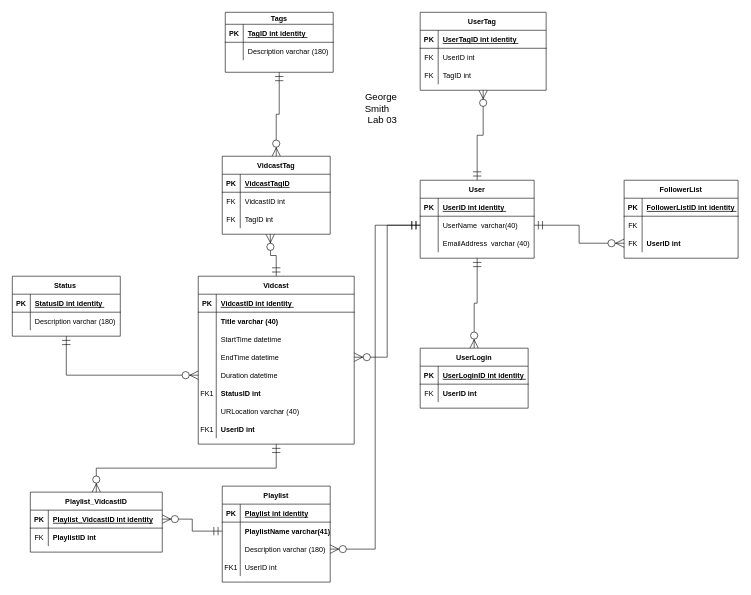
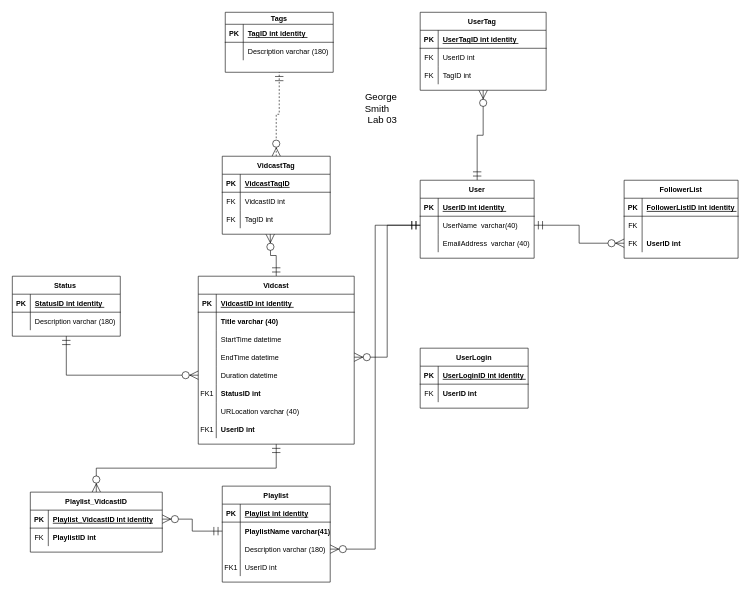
(277, 114) -> (277, 114)
(474, 337) -> none
